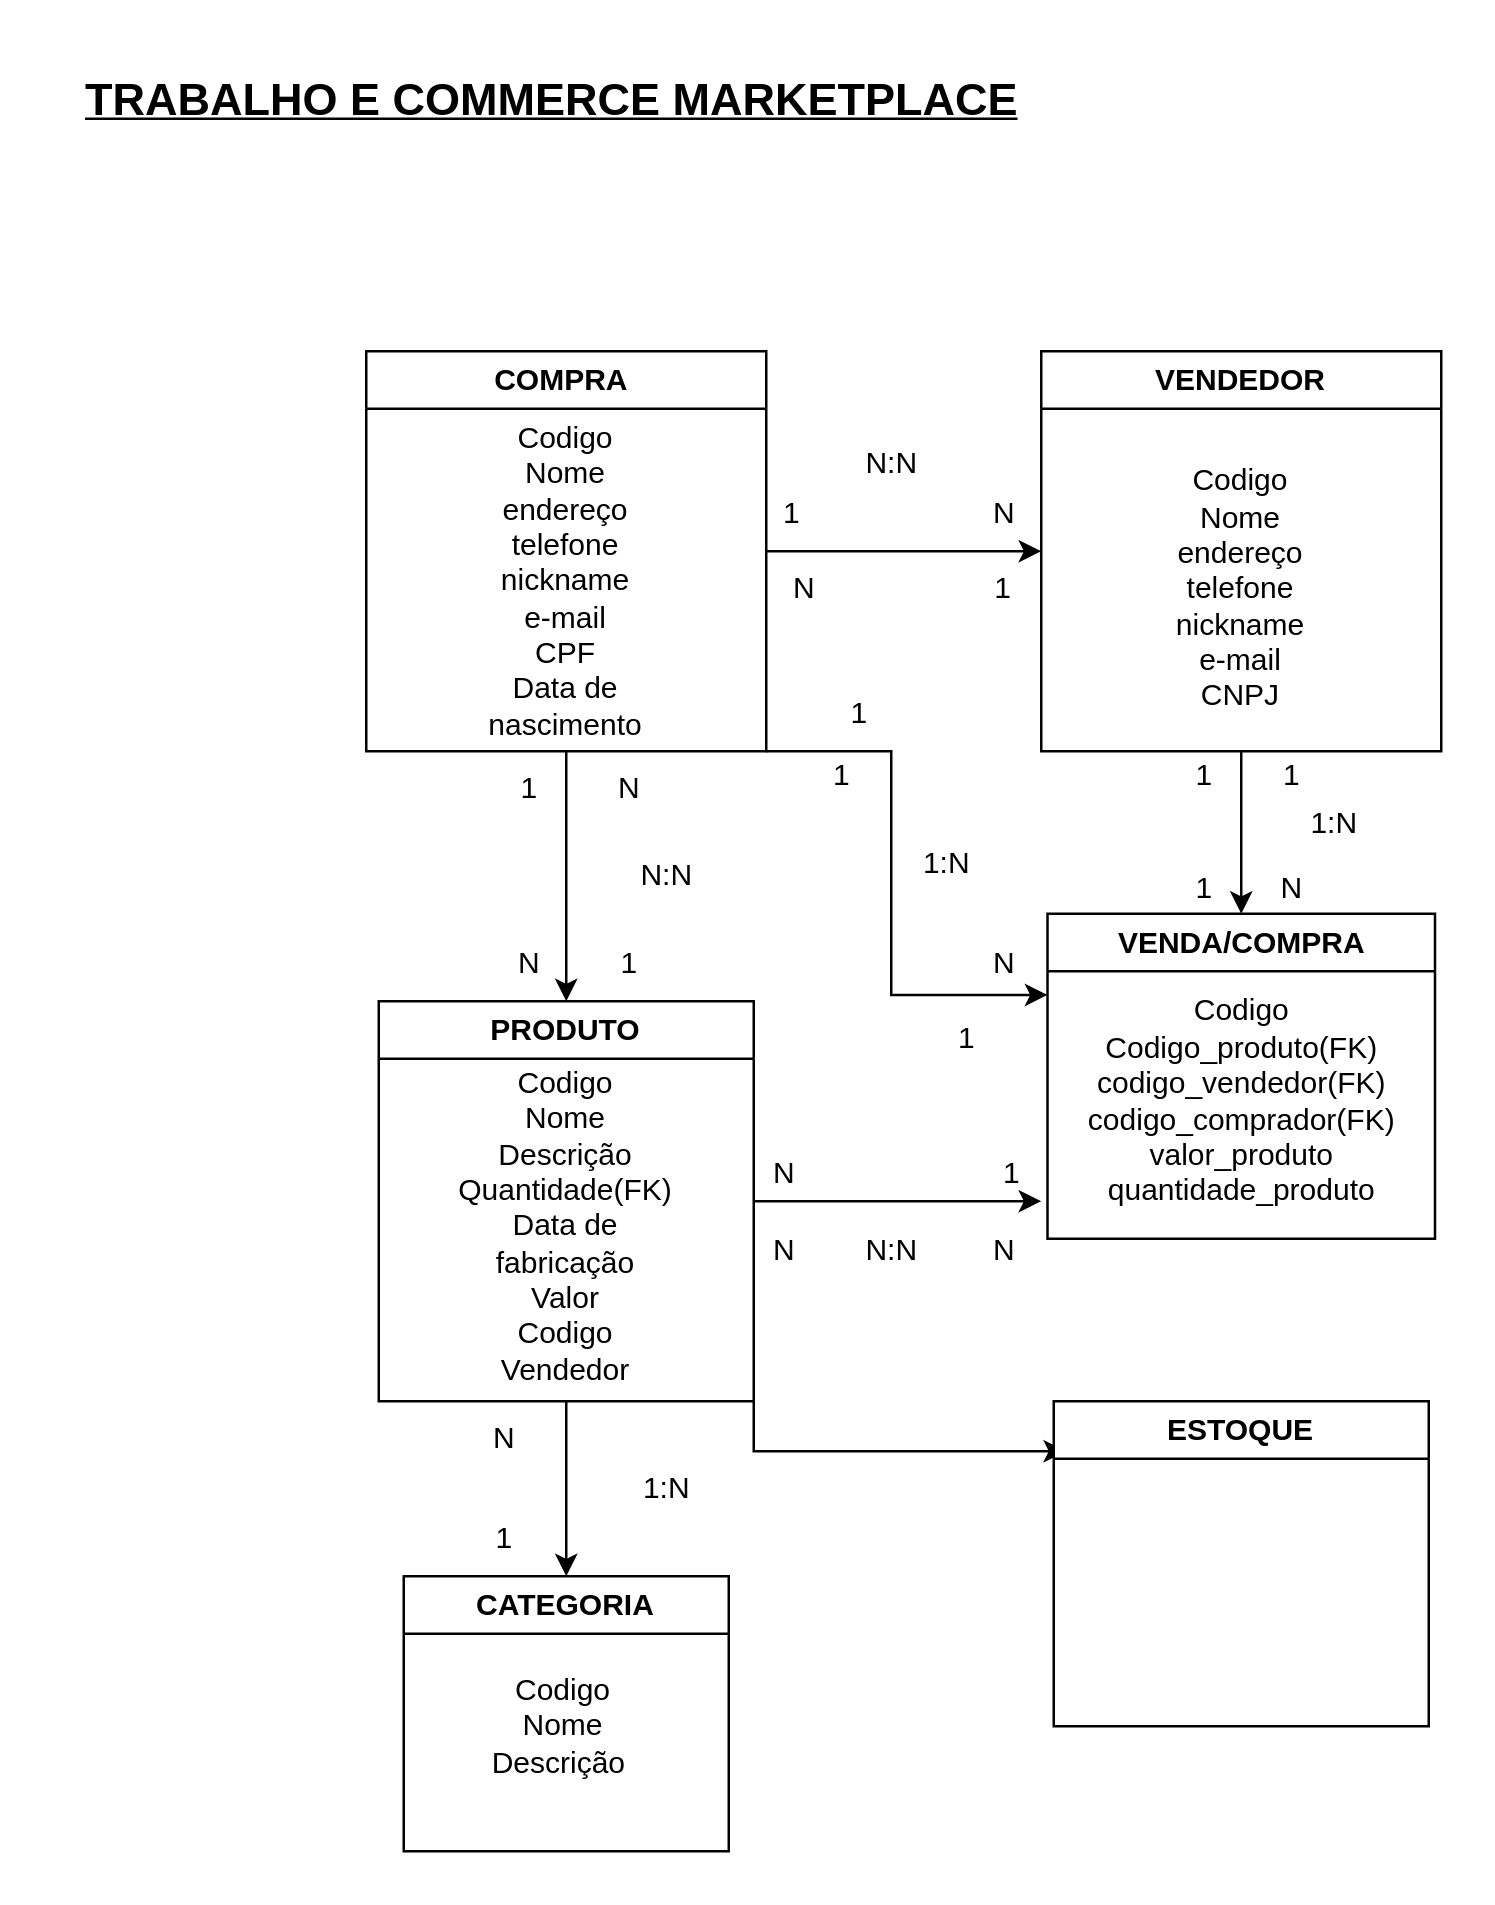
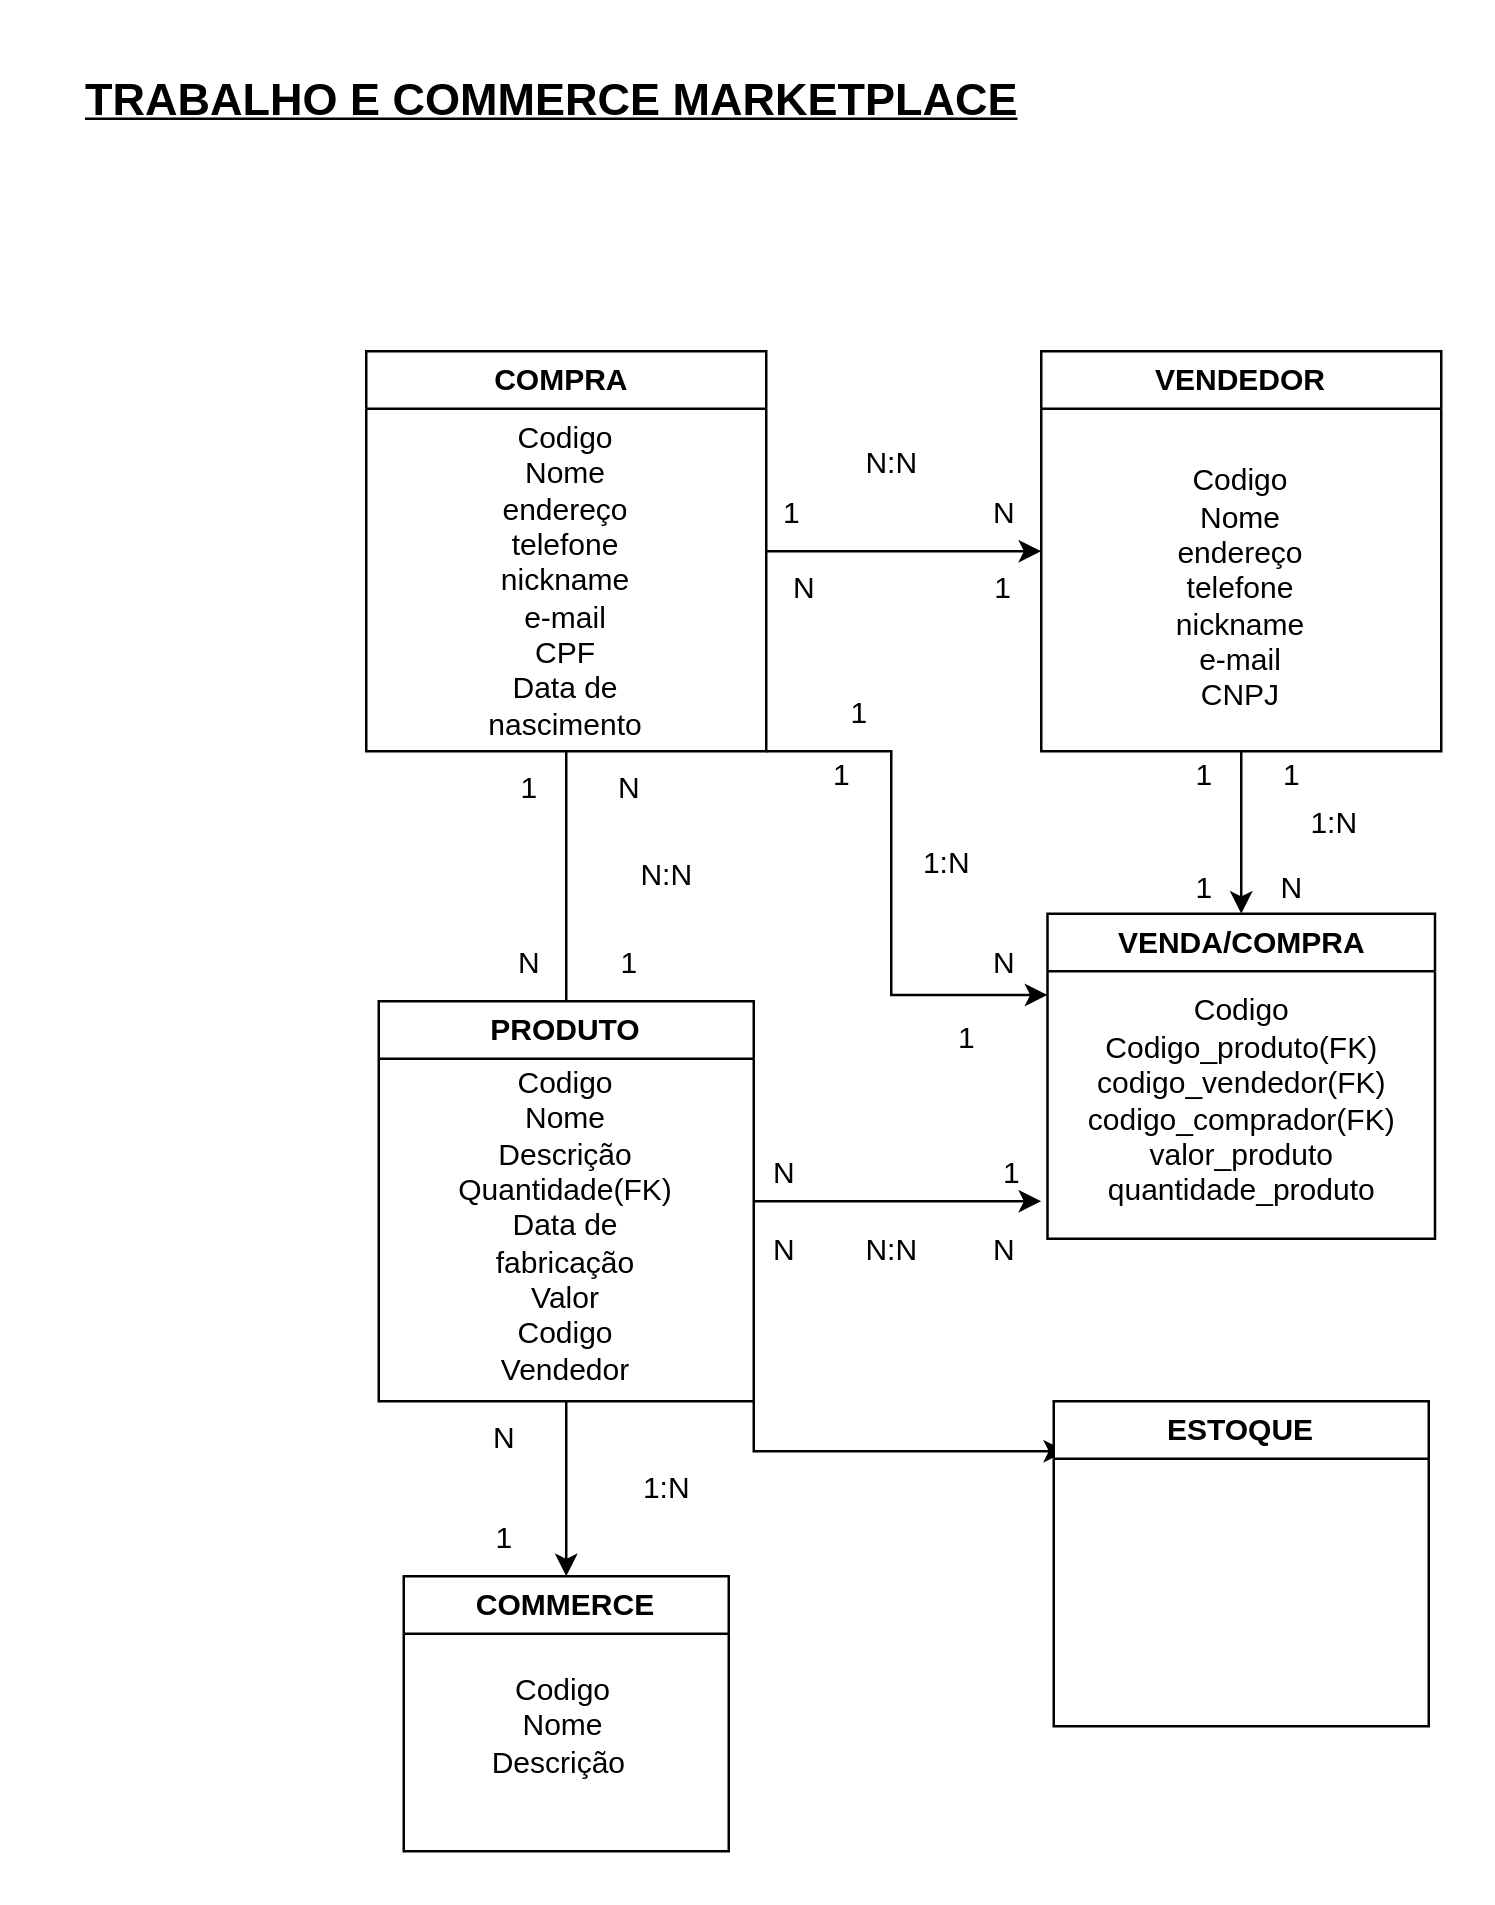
(566, 983) -> (566, 990)
(566, 1606) -> (566, 1606)
